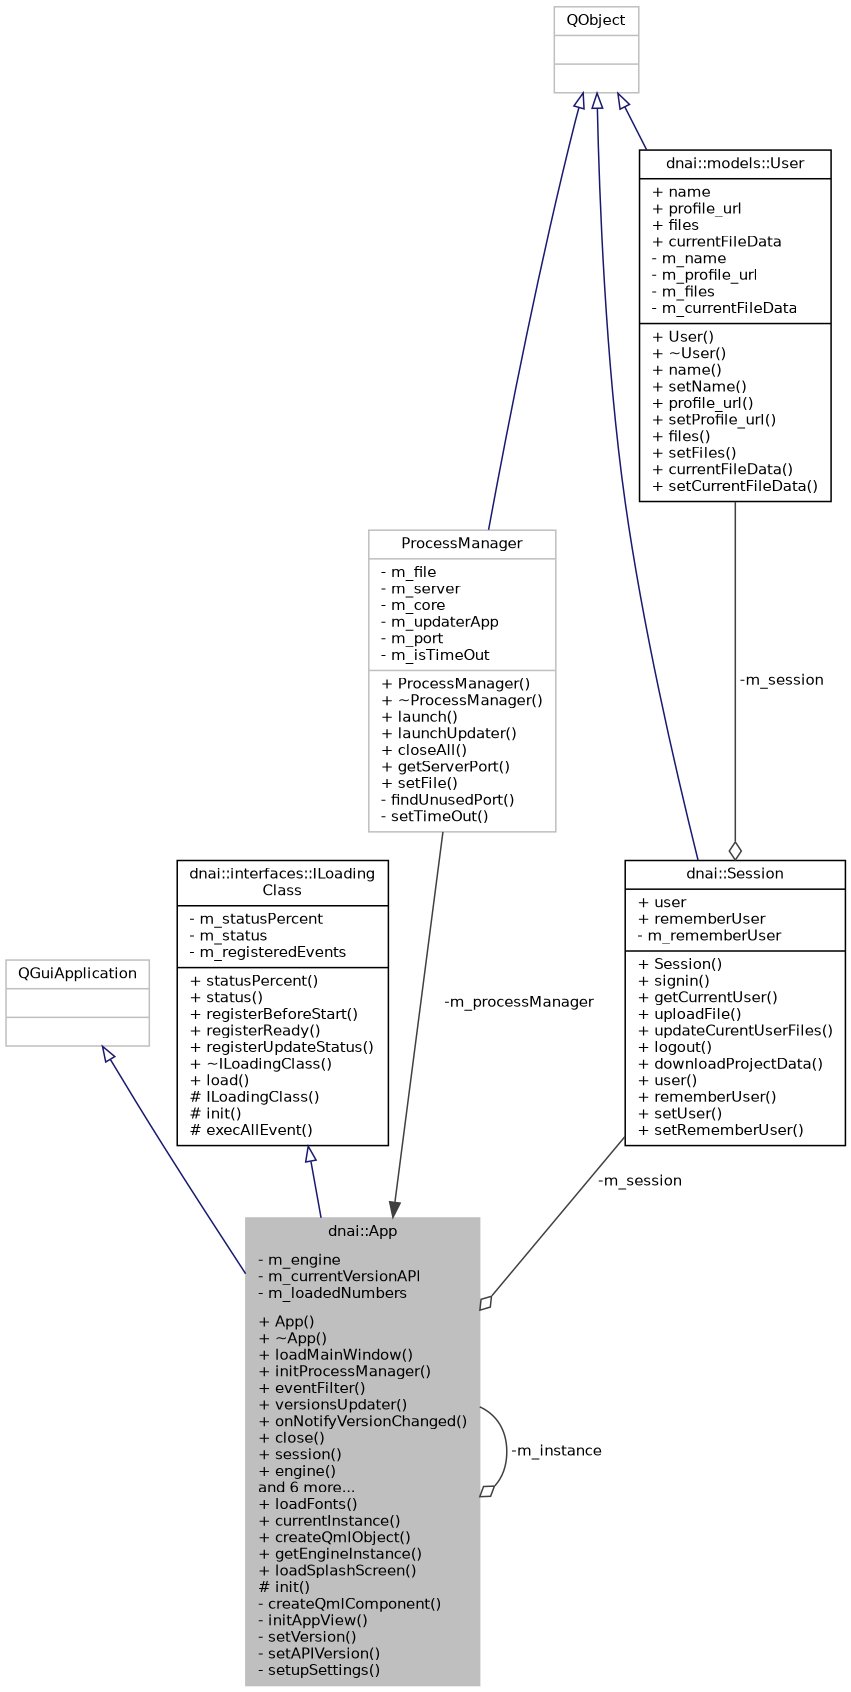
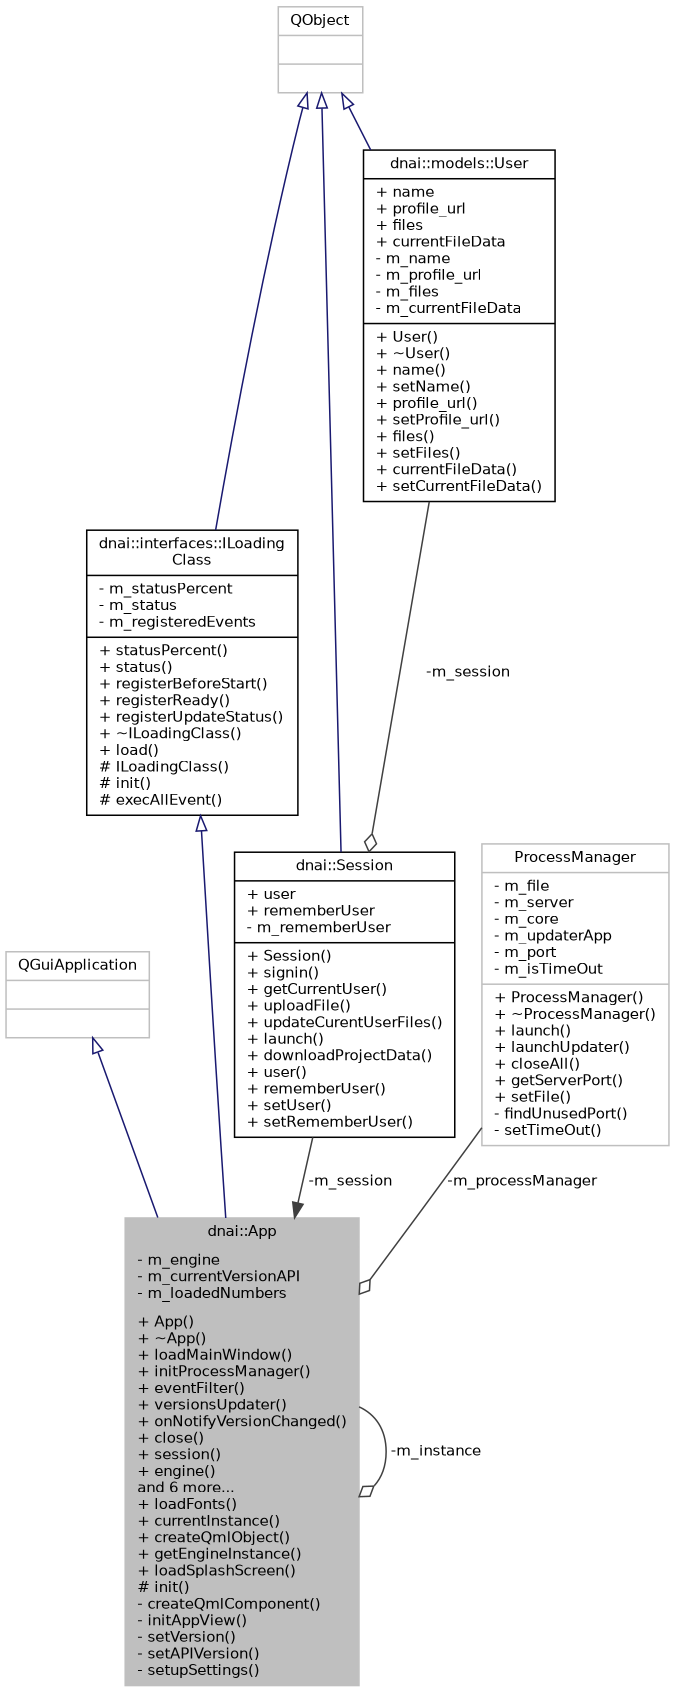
(530, 318) -> (255, 318)
(419, 1017) -> (426, 1204)
(675, 1048) -> (286, 1039)
(559, 1216) -> (305, 1170)
